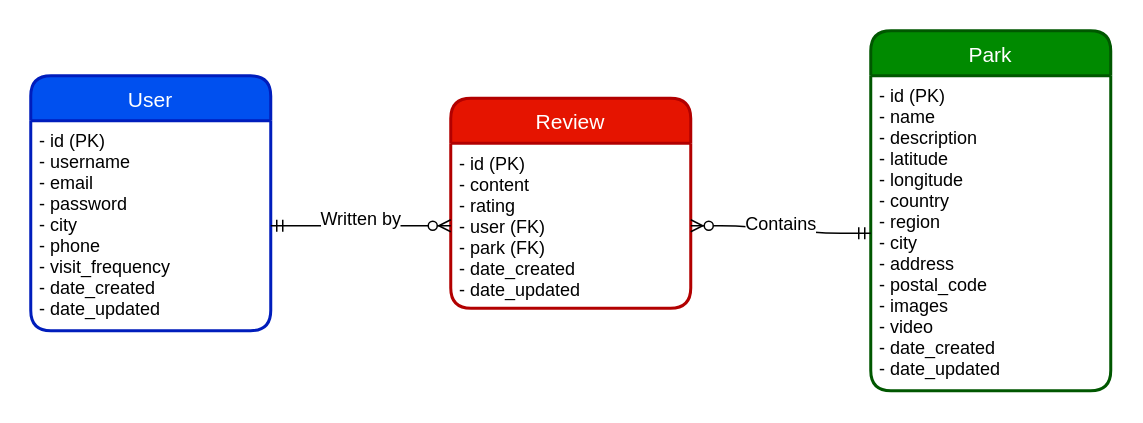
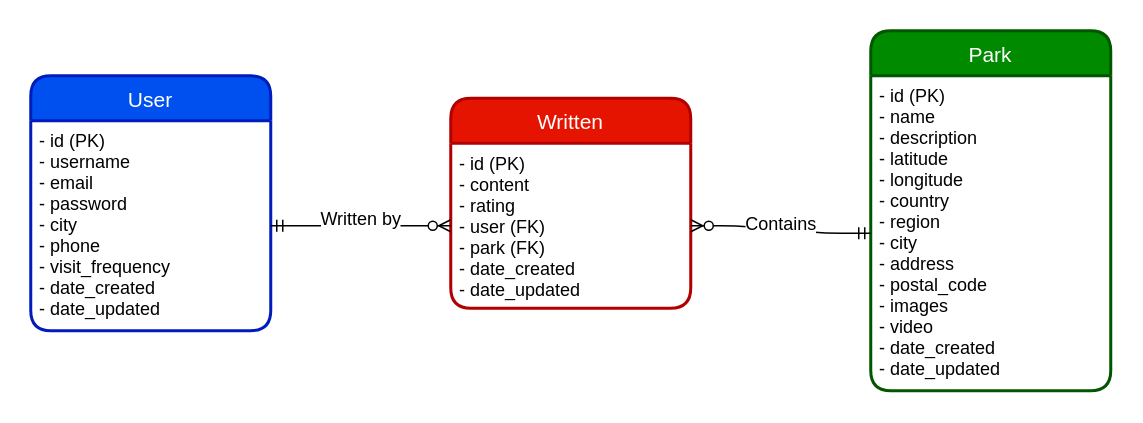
(570, 122) -> (570, 122)
